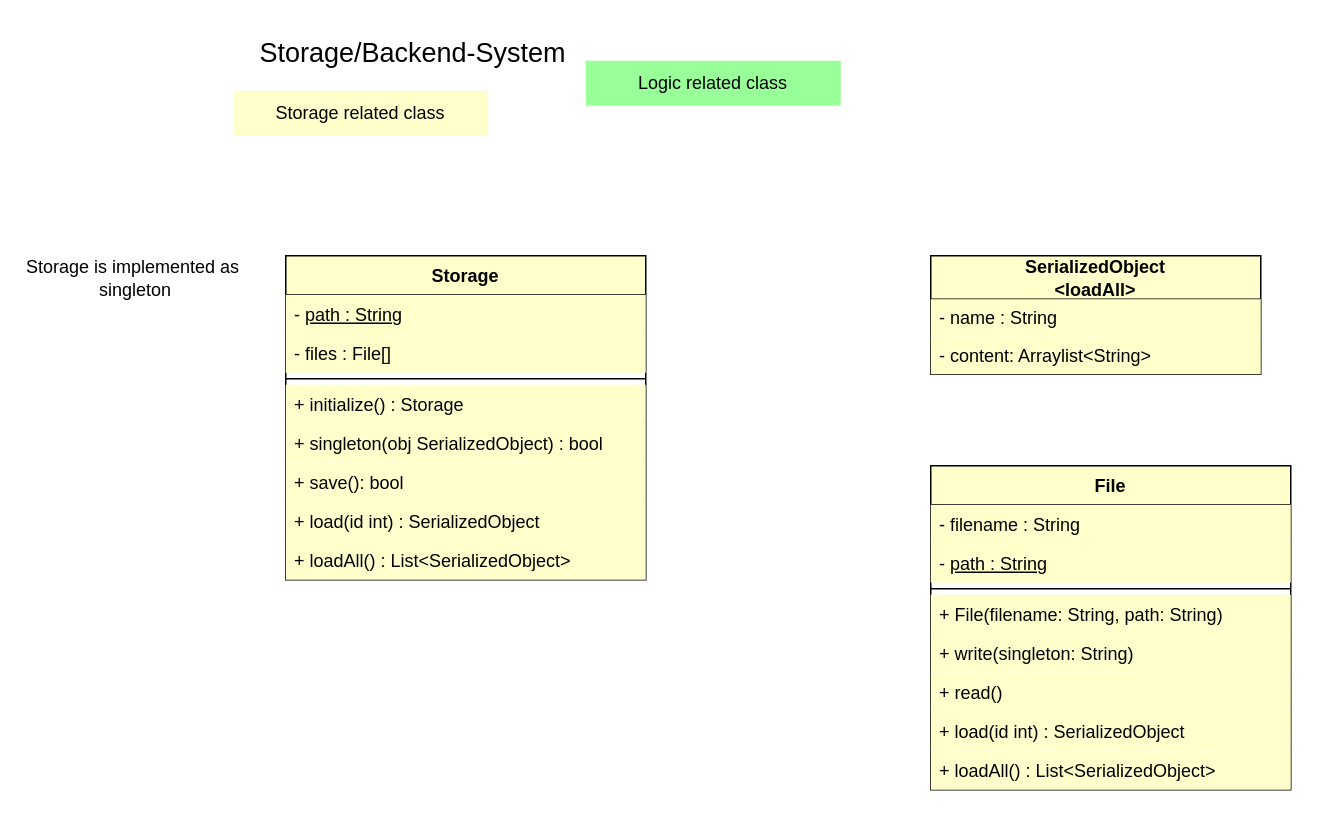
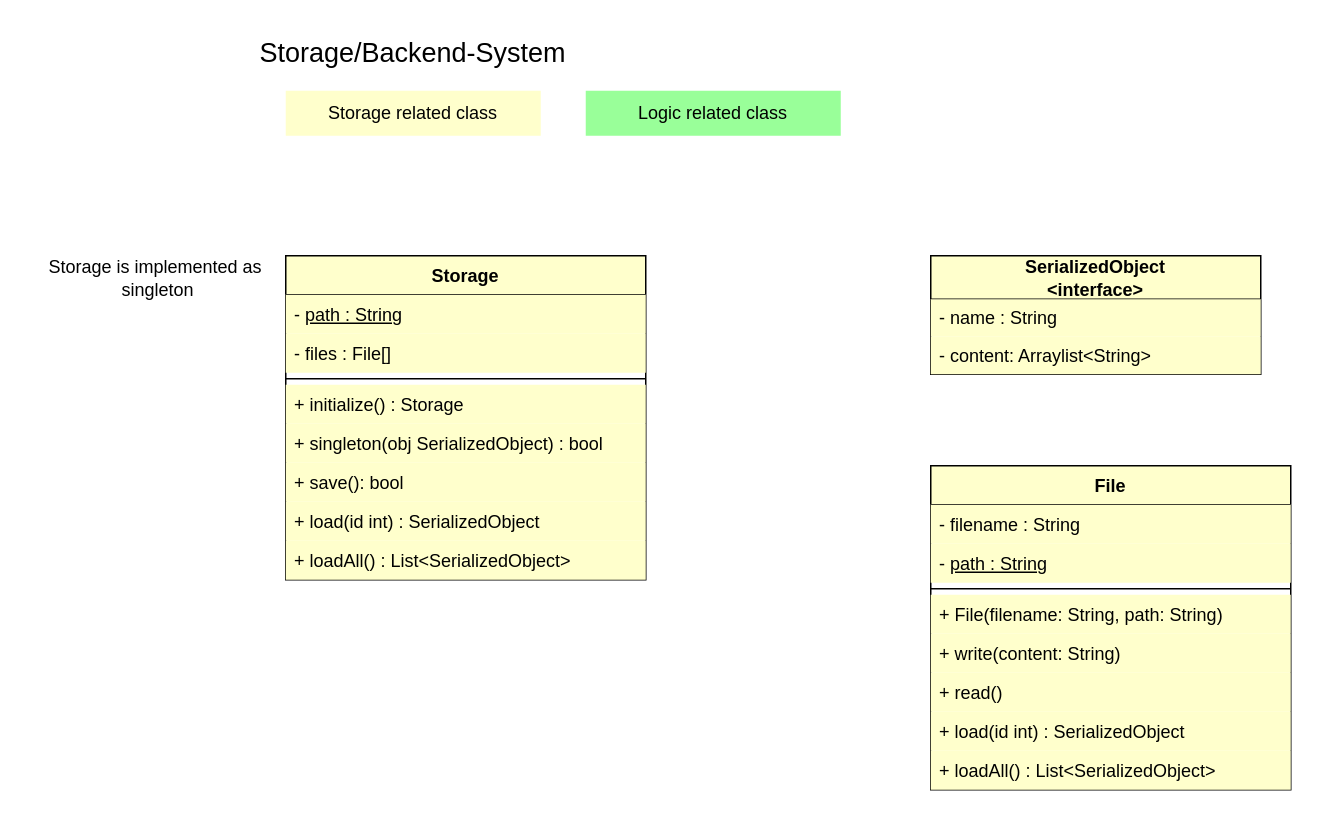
(713, 83) -> (713, 113)
(361, 113) -> (413, 113)
(136, 278) -> (158, 278)
(1096, 278) -> (1096, 278)
(1054, 655) -> (1049, 655)
